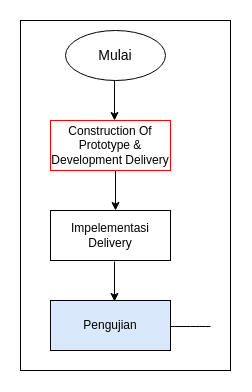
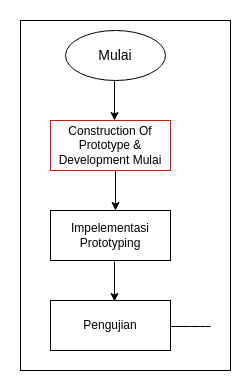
(111, 146) -> (111, 146)
(111, 236) -> (111, 236)
(111, 326) -> (111, 326)
